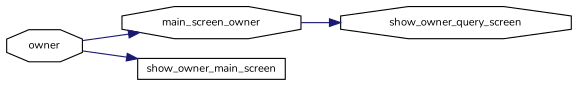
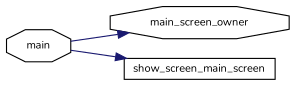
(456, 23) -> none
(45, 46) -> (39, 46)
(211, 69) -> (200, 69)
